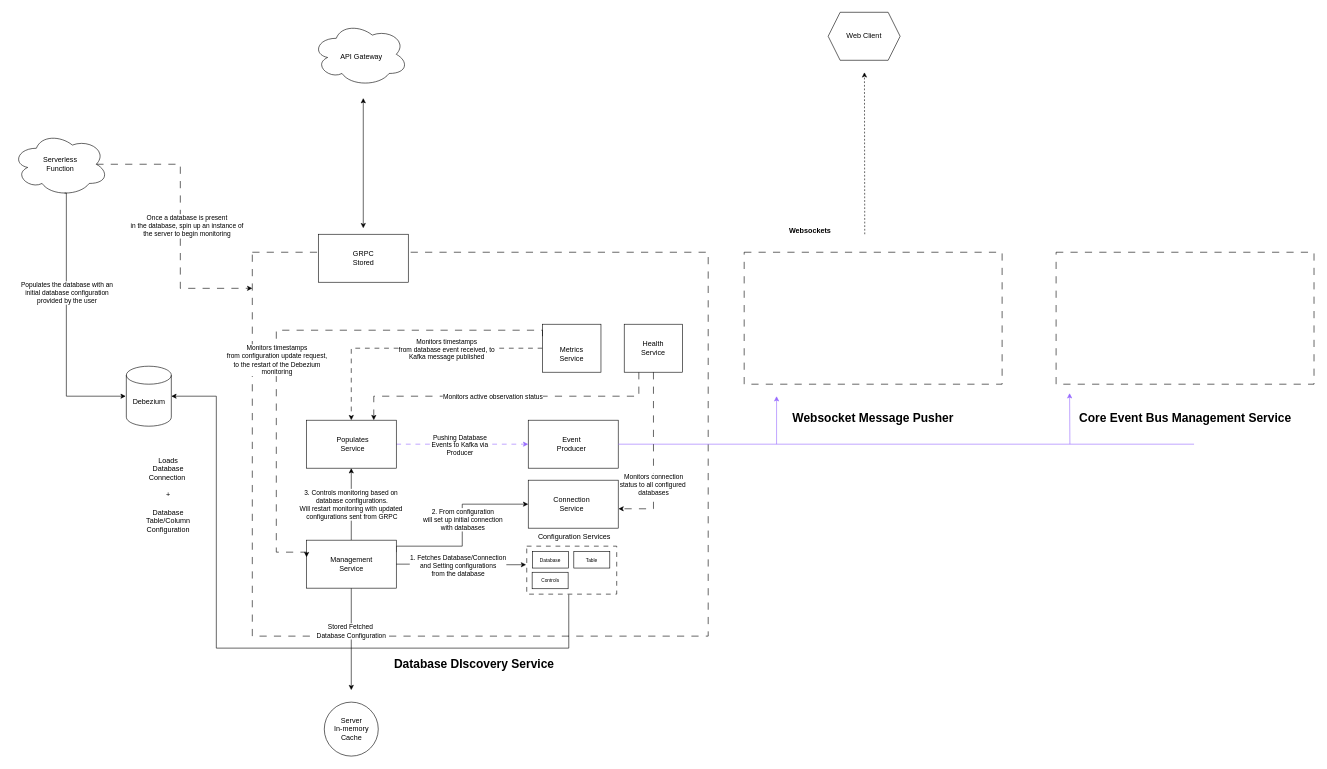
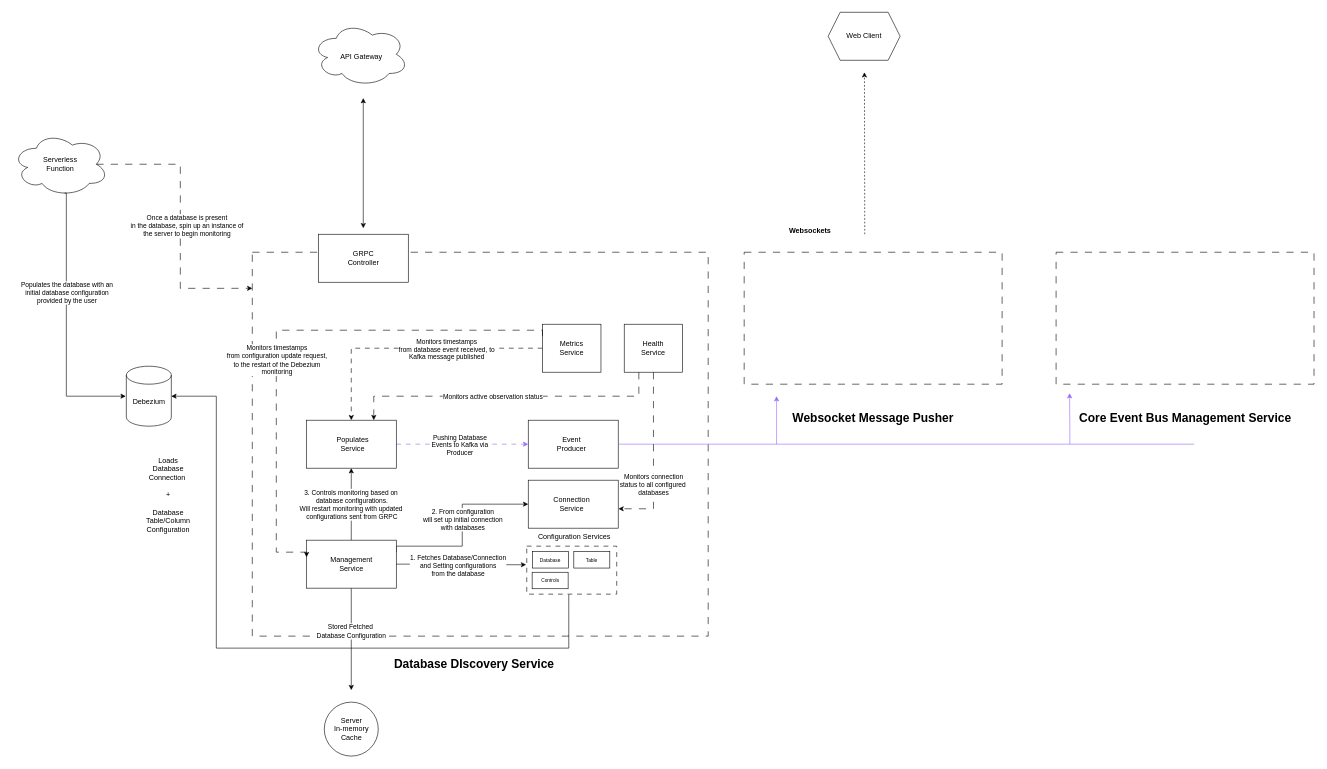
(364, 258) -> (364, 258)
(572, 354) -> (572, 348)
